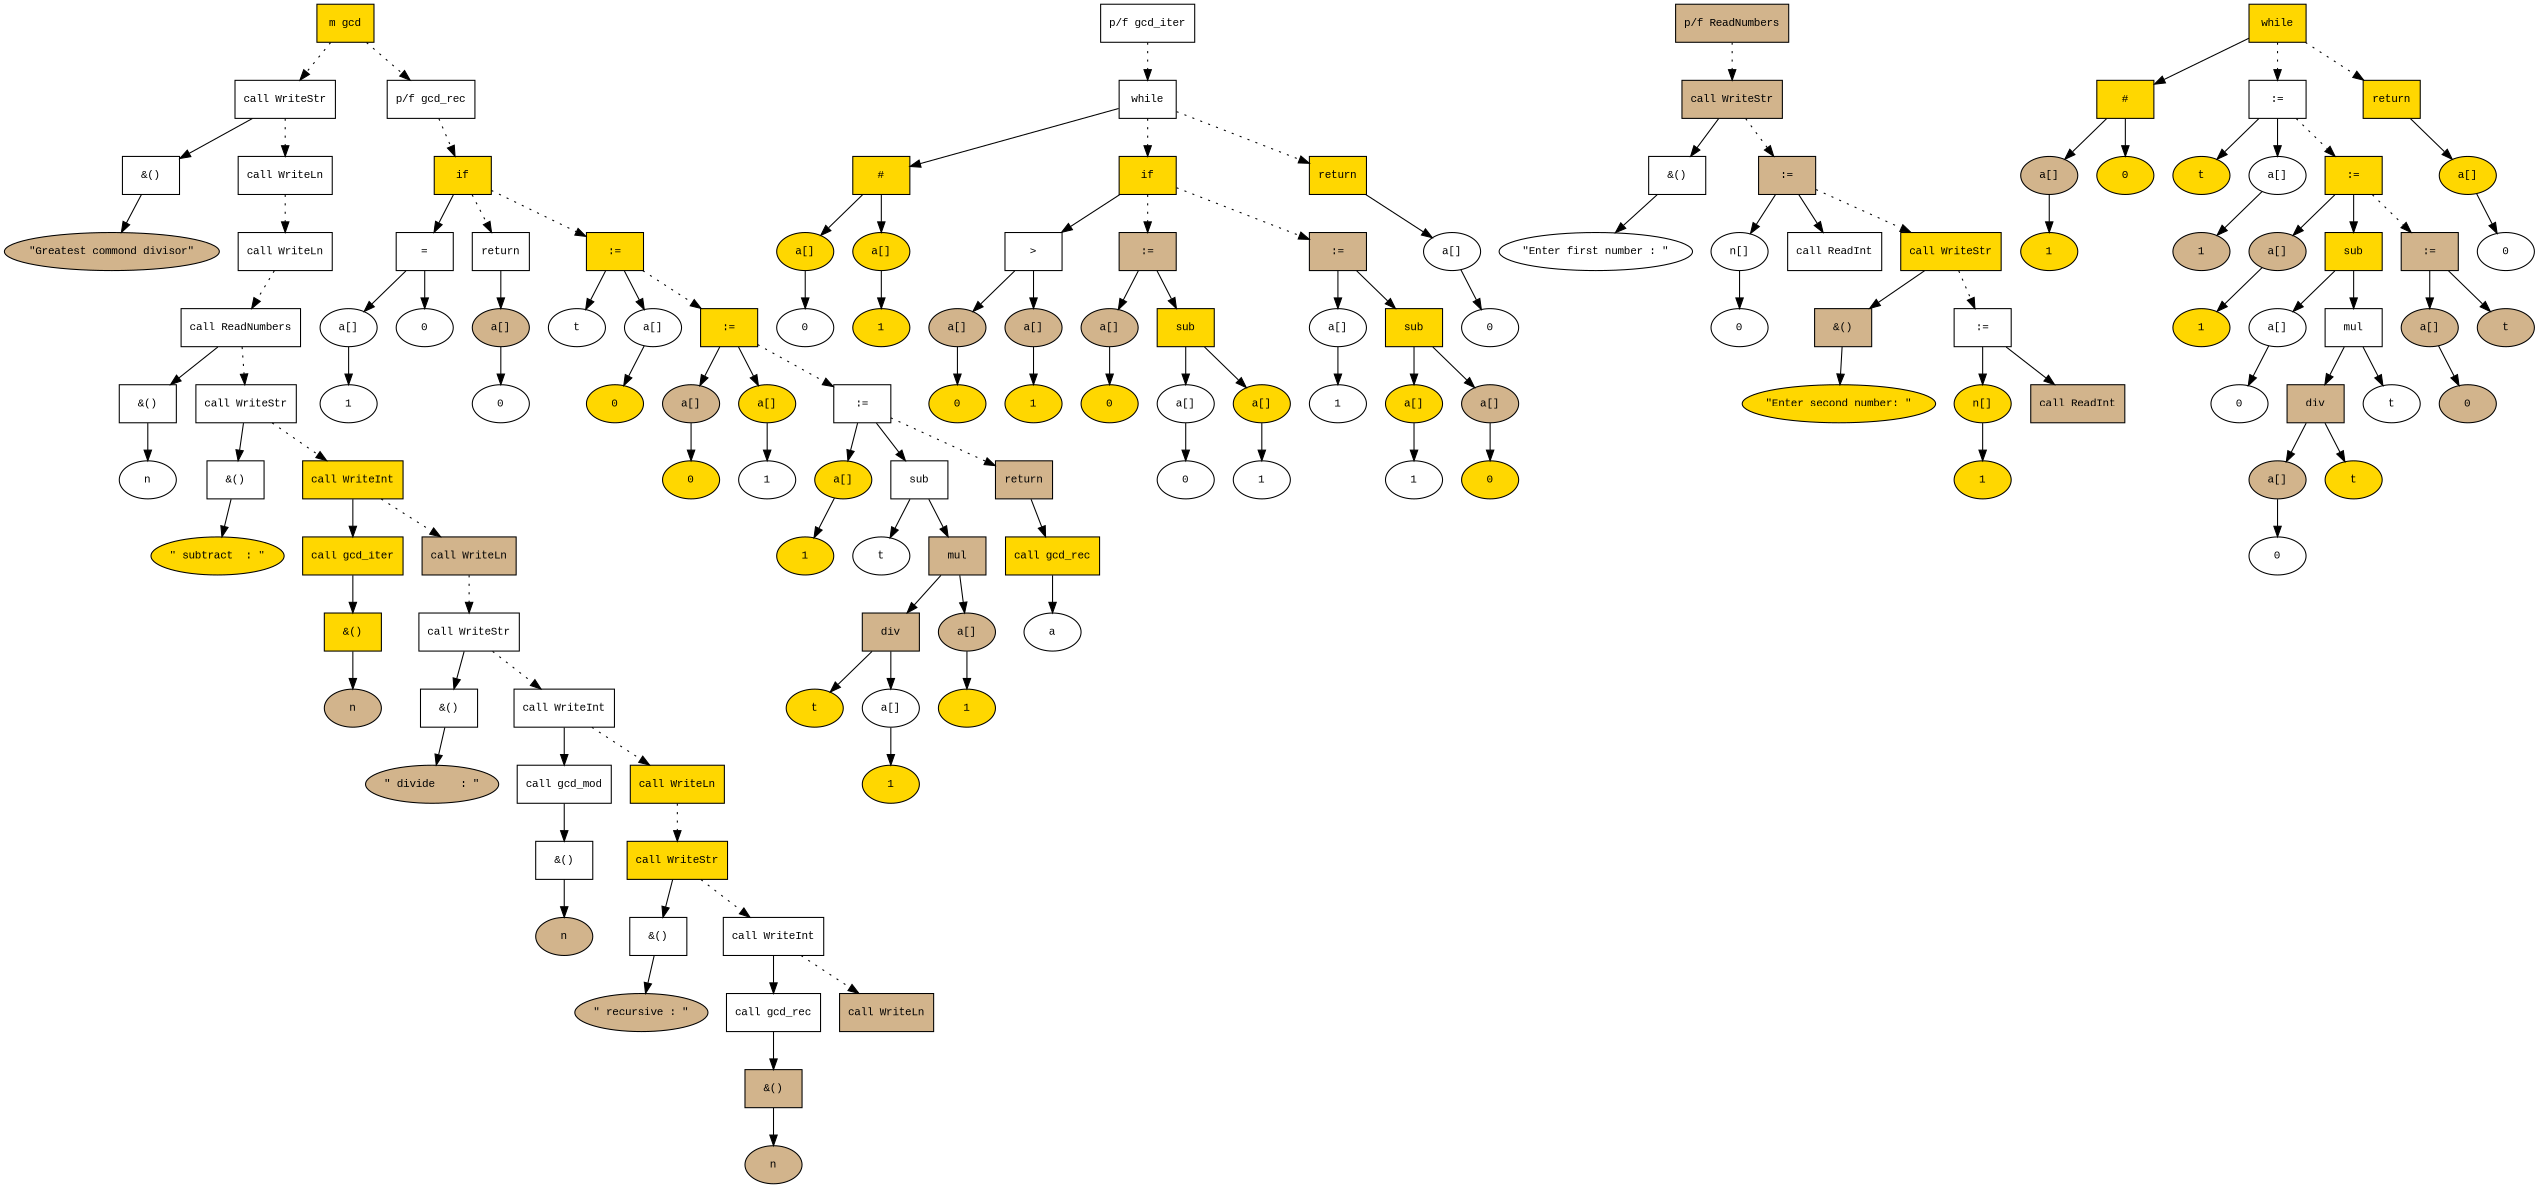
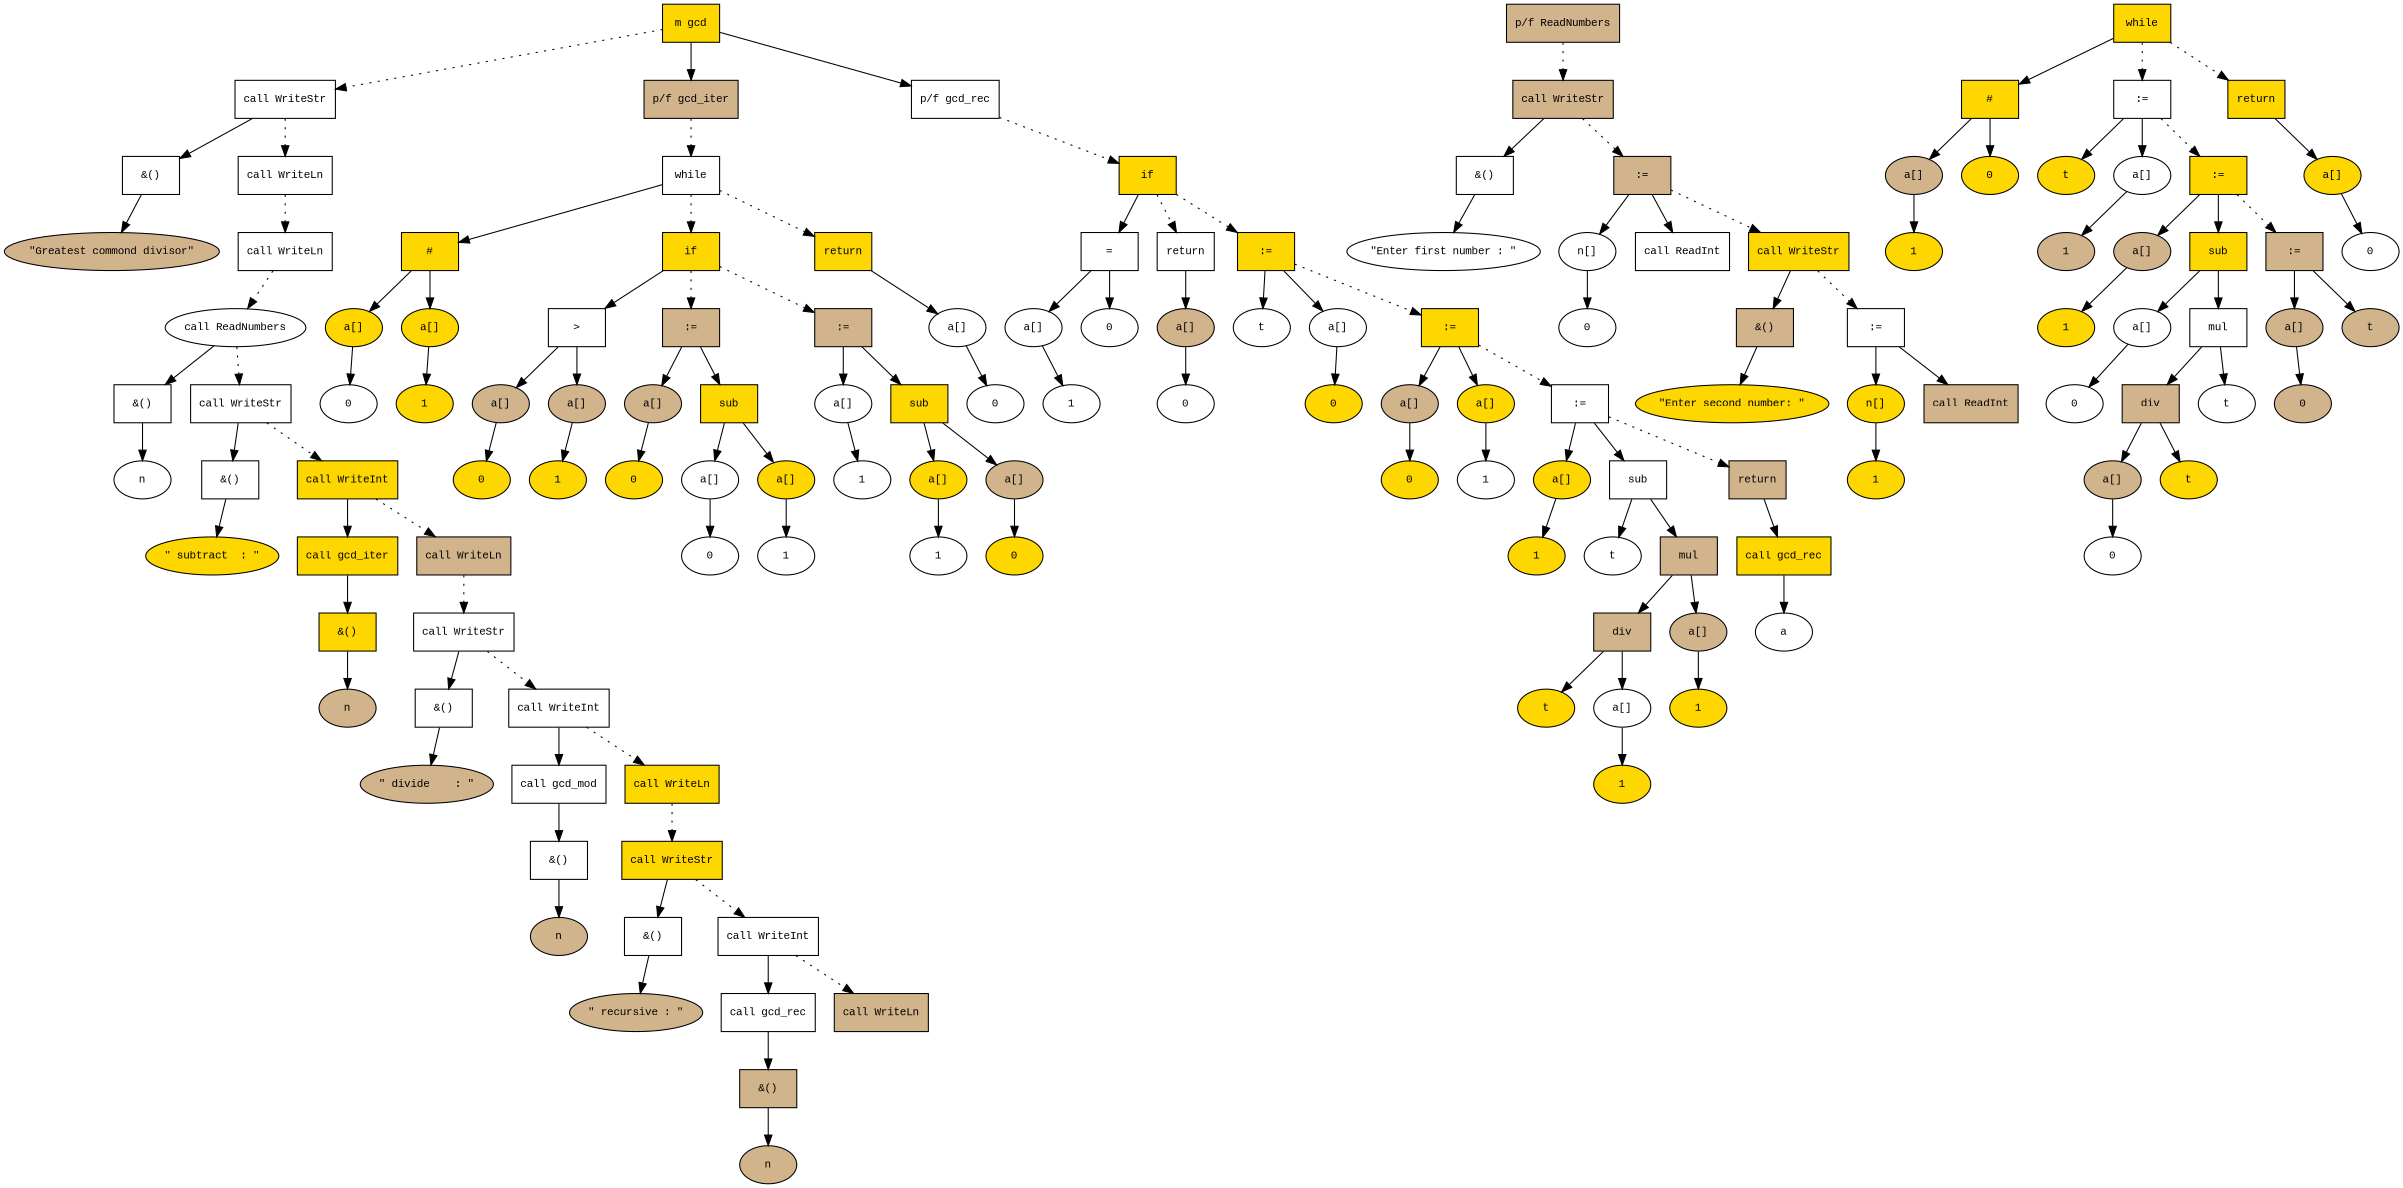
(1148, 23) -> (691, 99)
none -> (691, 56)
(384, 58) -> (810, 58)
(241, 328) -> (236, 328)
